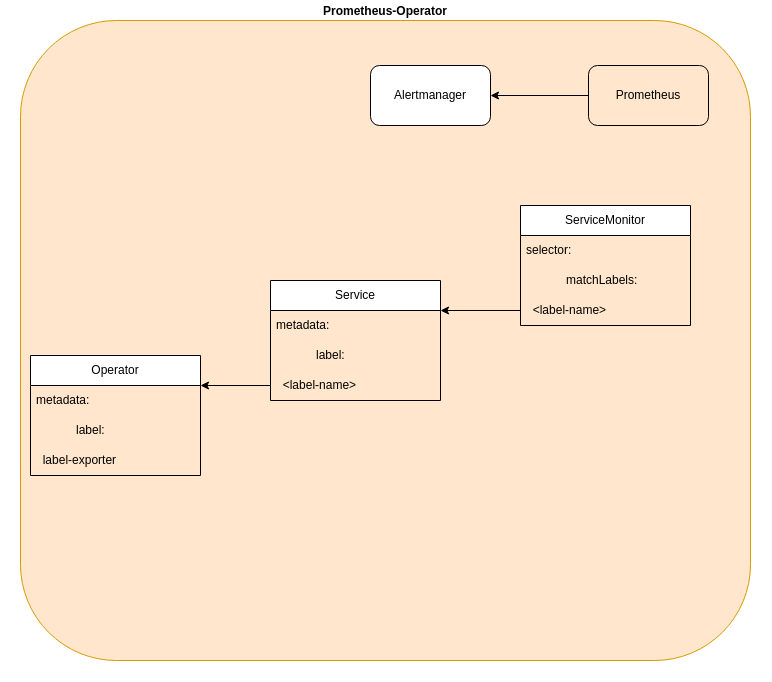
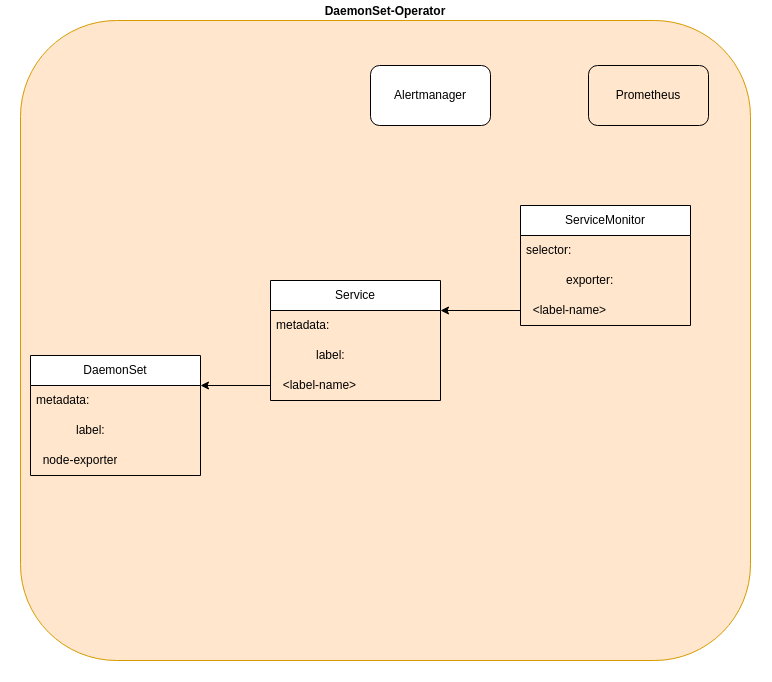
(386, 10) -> (386, 10)
(543, 96) -> none
(564, 281) -> (555, 281)
(116, 371) -> (116, 371)
(80, 461) -> (80, 461)
